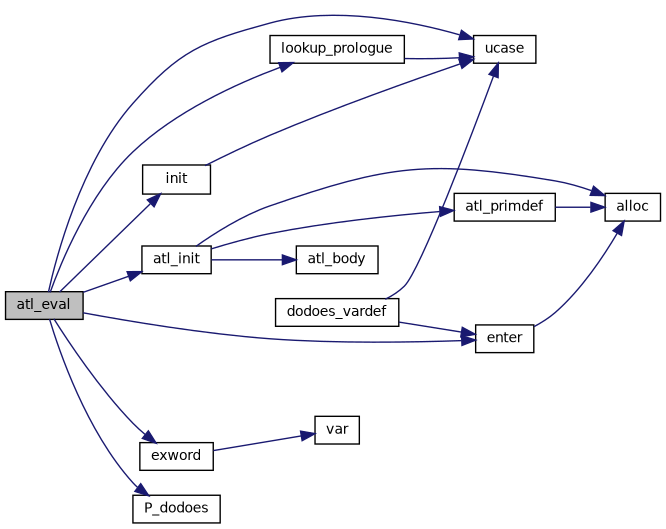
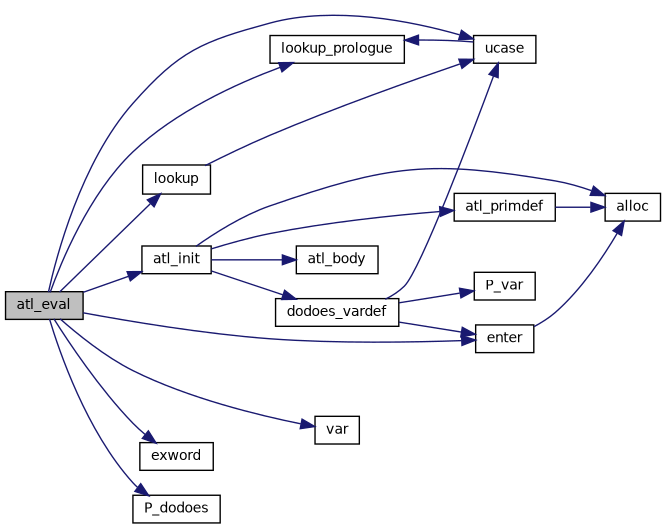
(432, 59) -> (446, 40)
(177, 180) -> (177, 180)
none -> (247, 283)
none -> (505, 286)
(257, 443) -> (173, 388)
